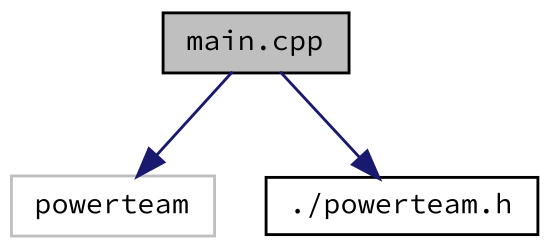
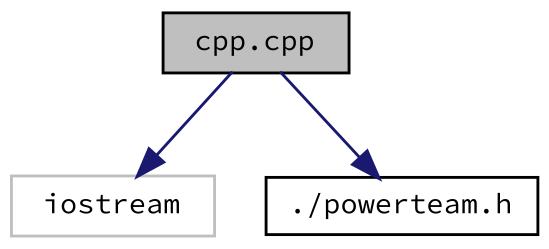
(256, 43) -> (256, 43)
(113, 206) -> (113, 206)
